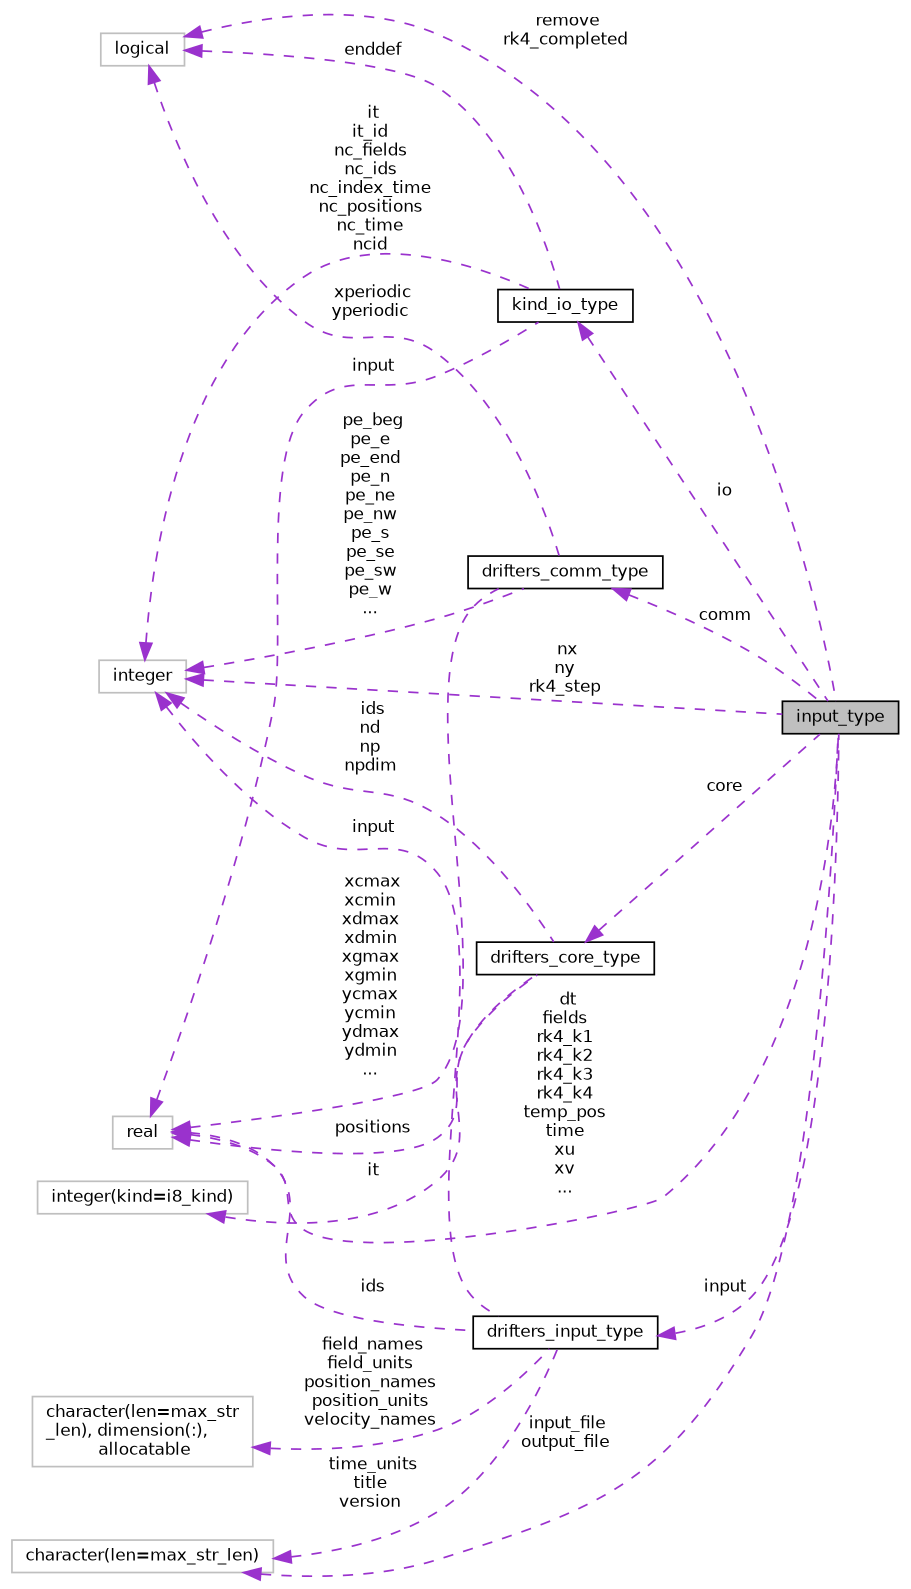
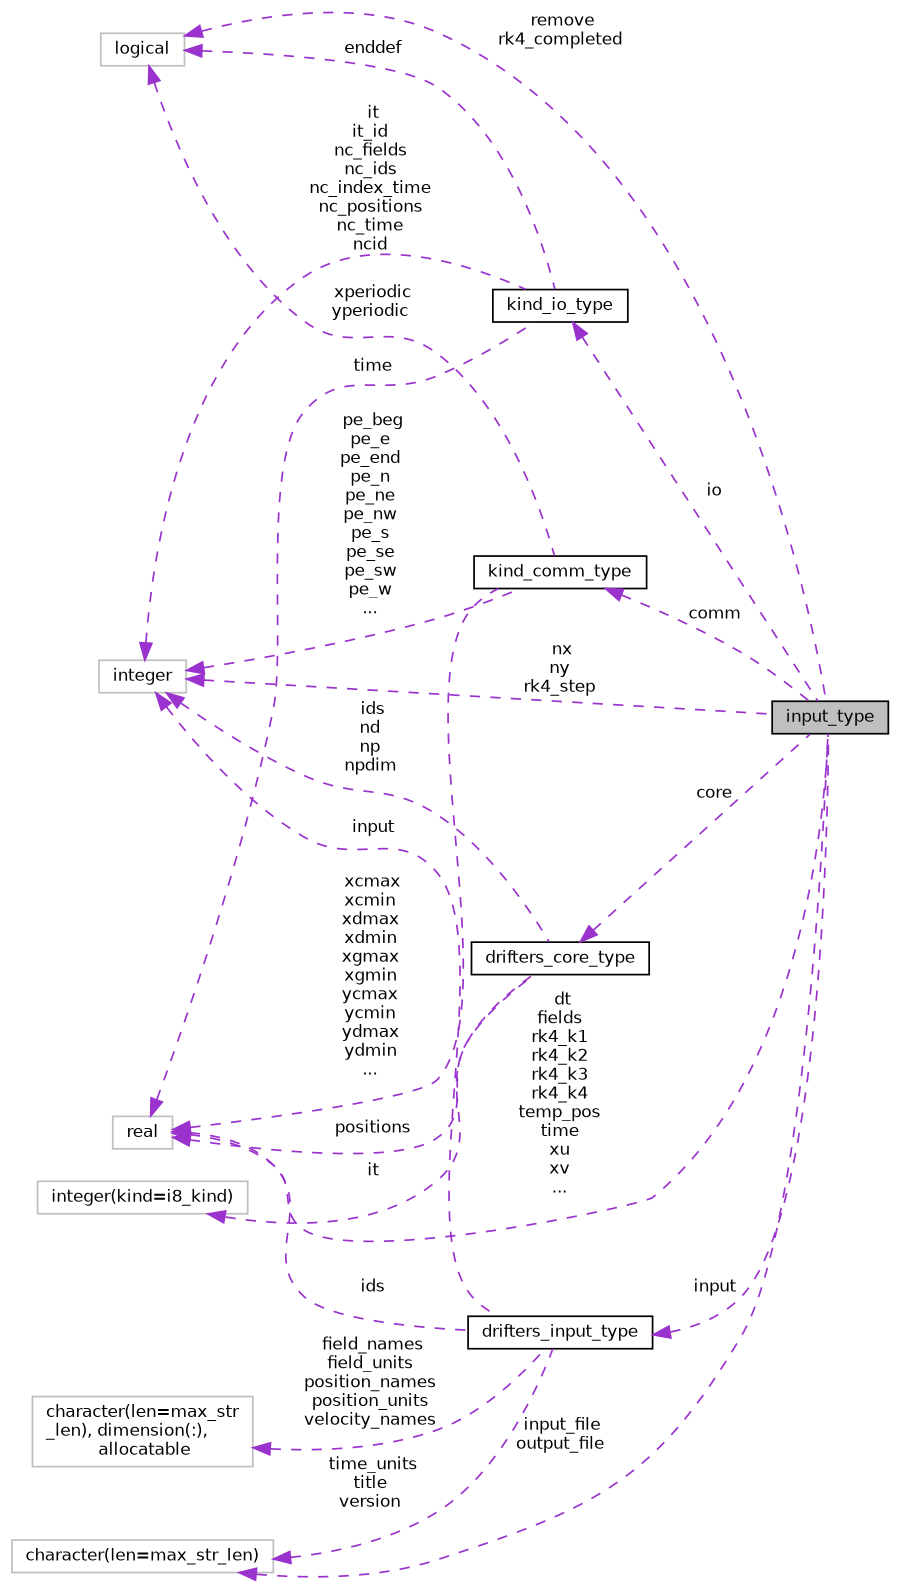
(371, 366) -> (371, 366)
(565, 572) -> (560, 572)
